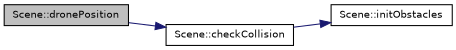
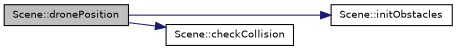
(307, 26) -> (224, 15)
